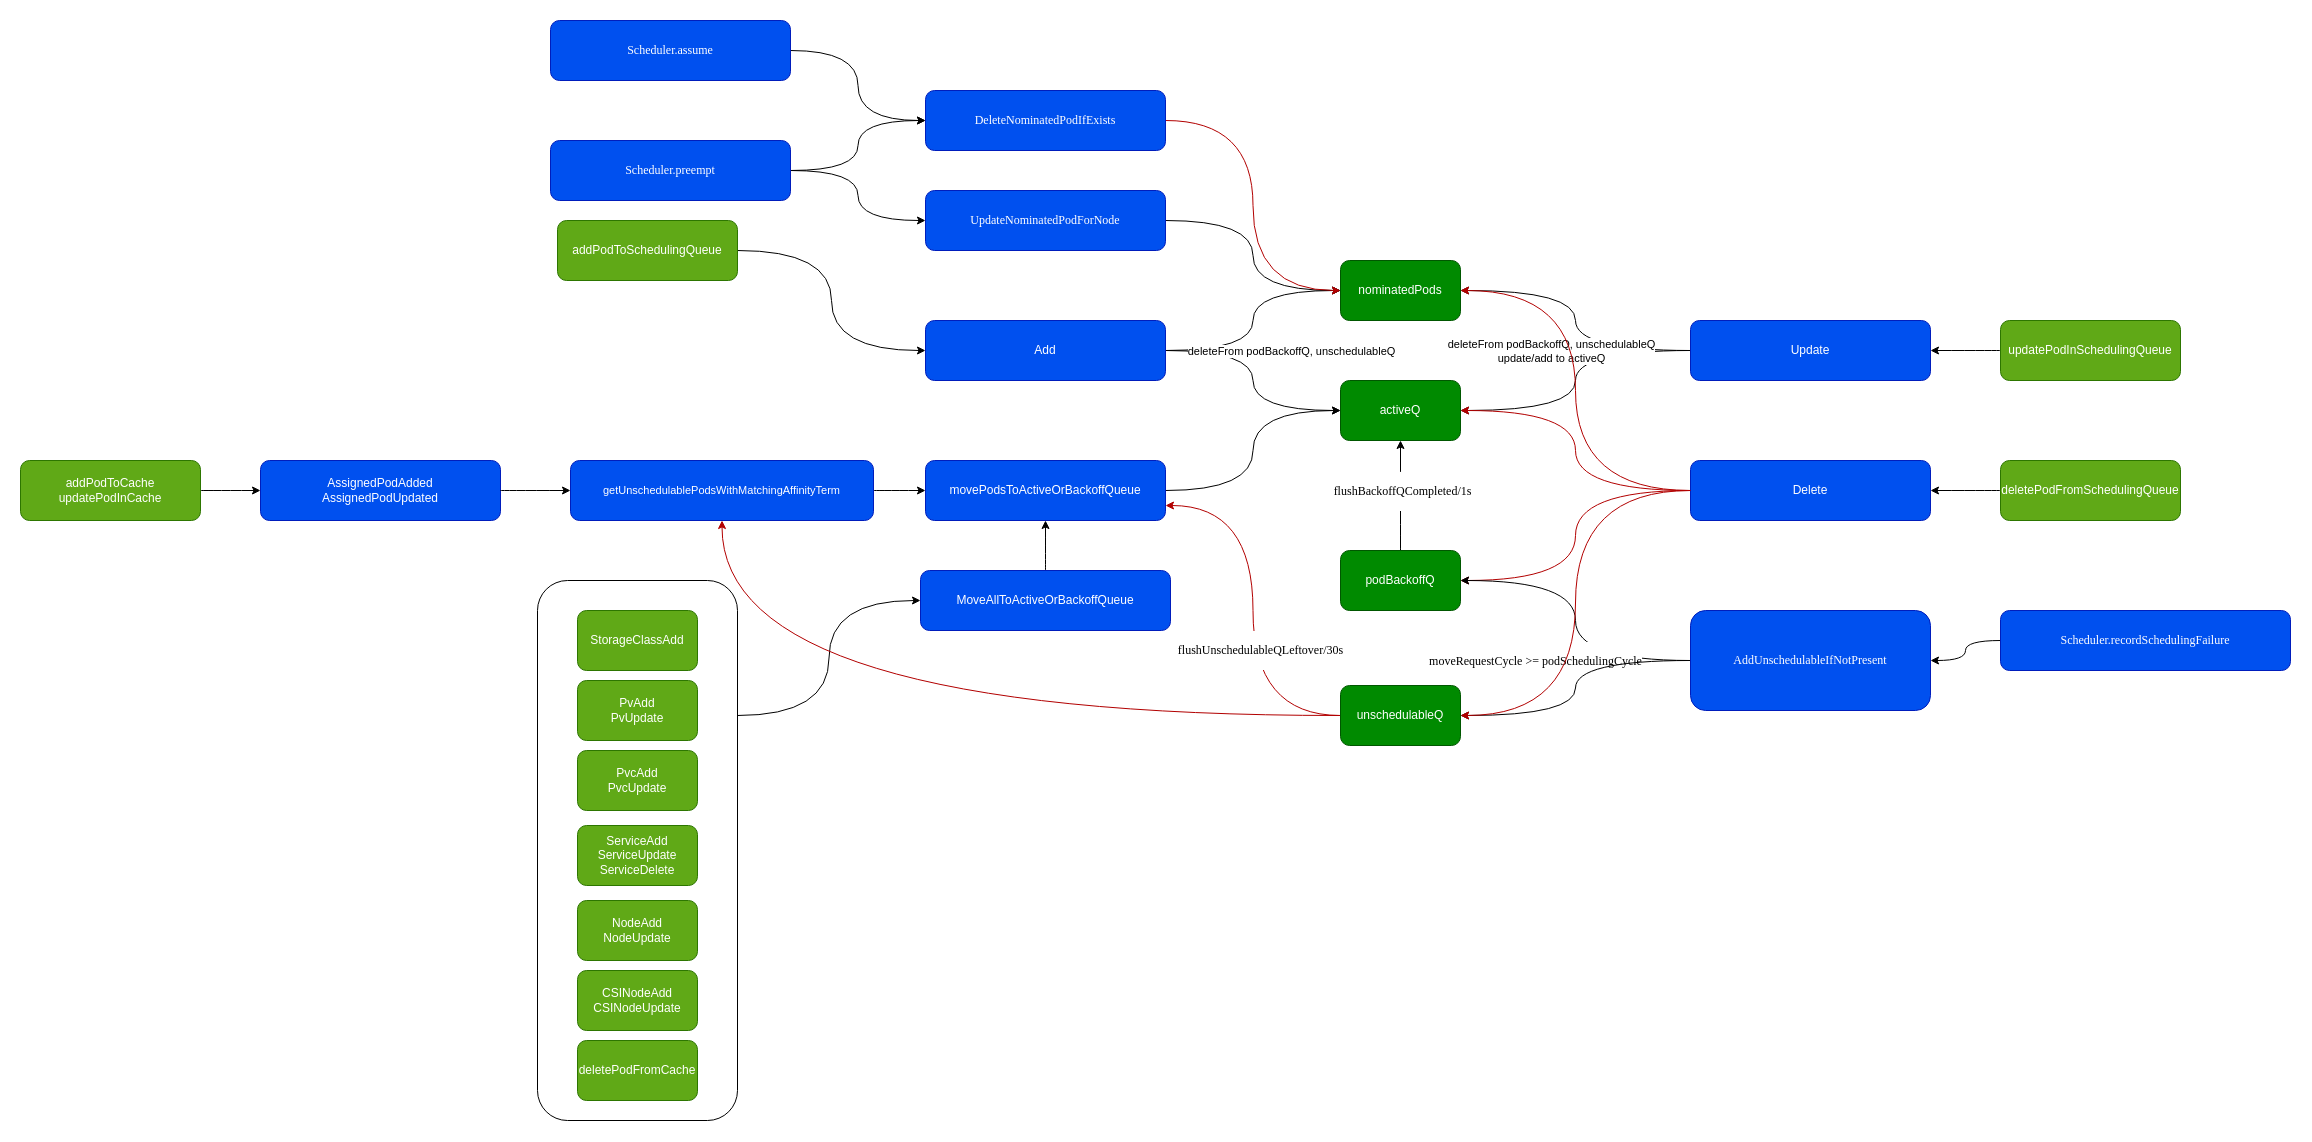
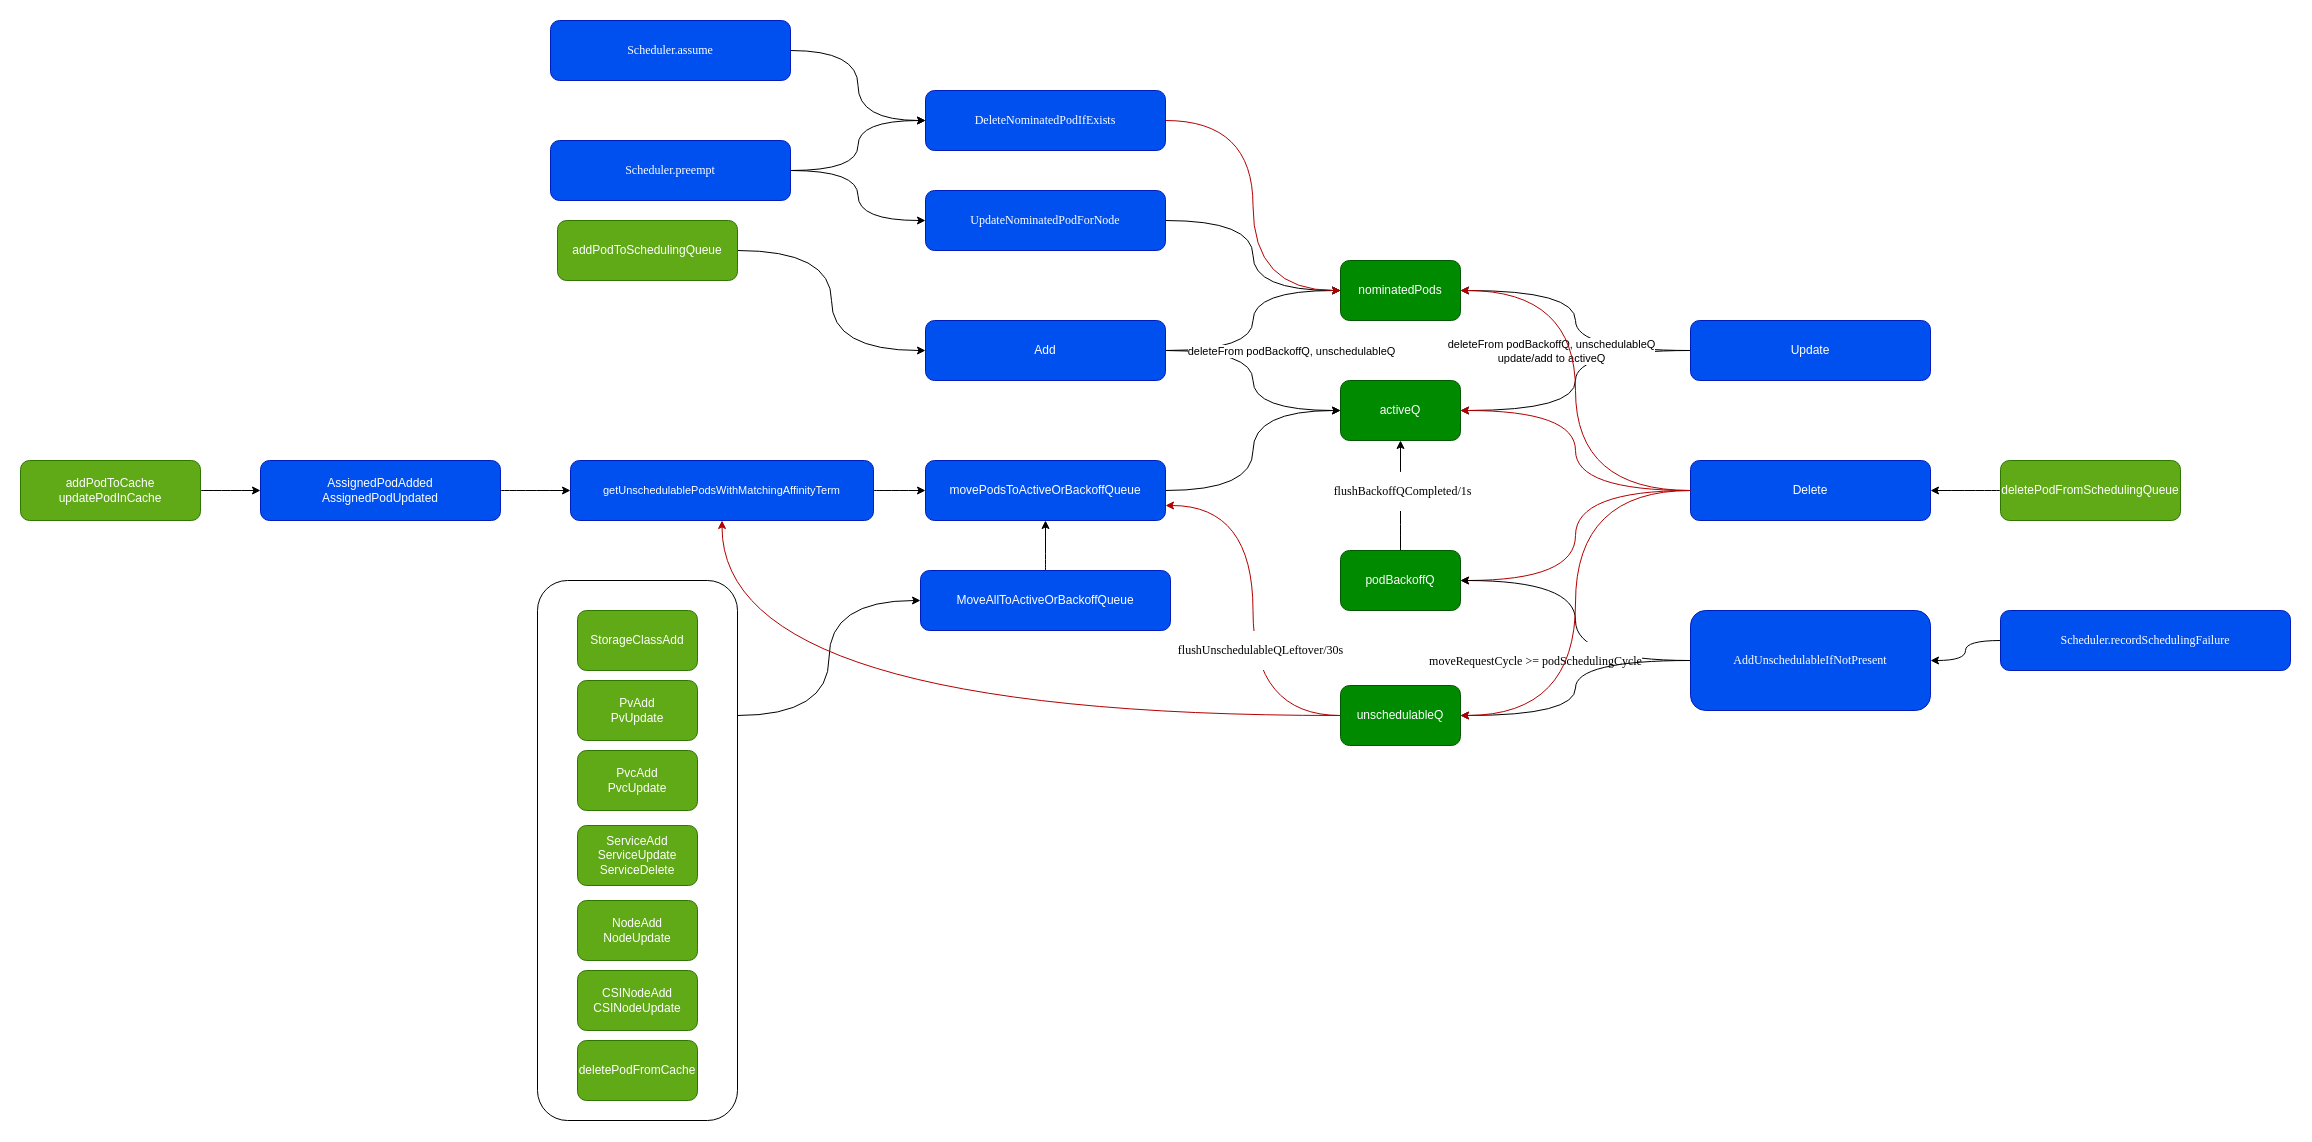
(1968, 351) -> none
(2091, 351) -> none
